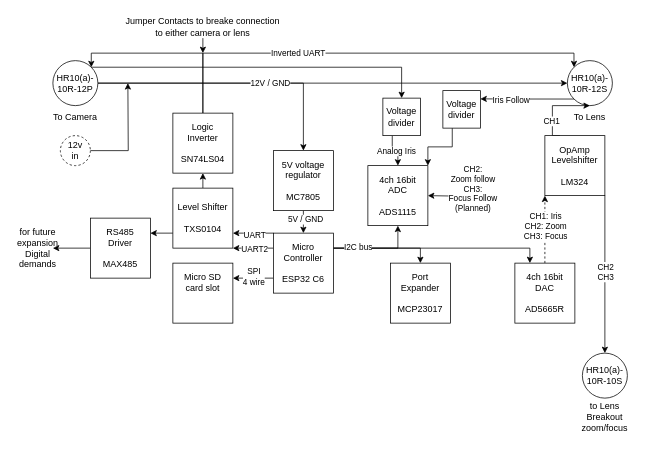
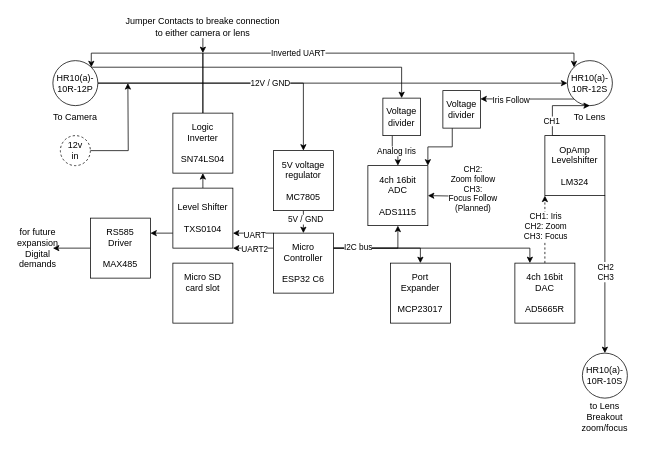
(120, 248) -> (120, 248)
(252, 278) -> none
